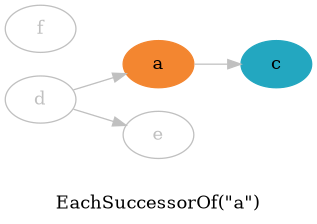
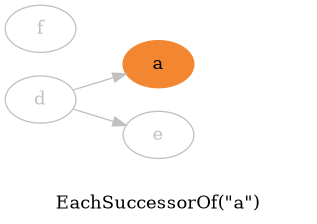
(276, 64) -> none
